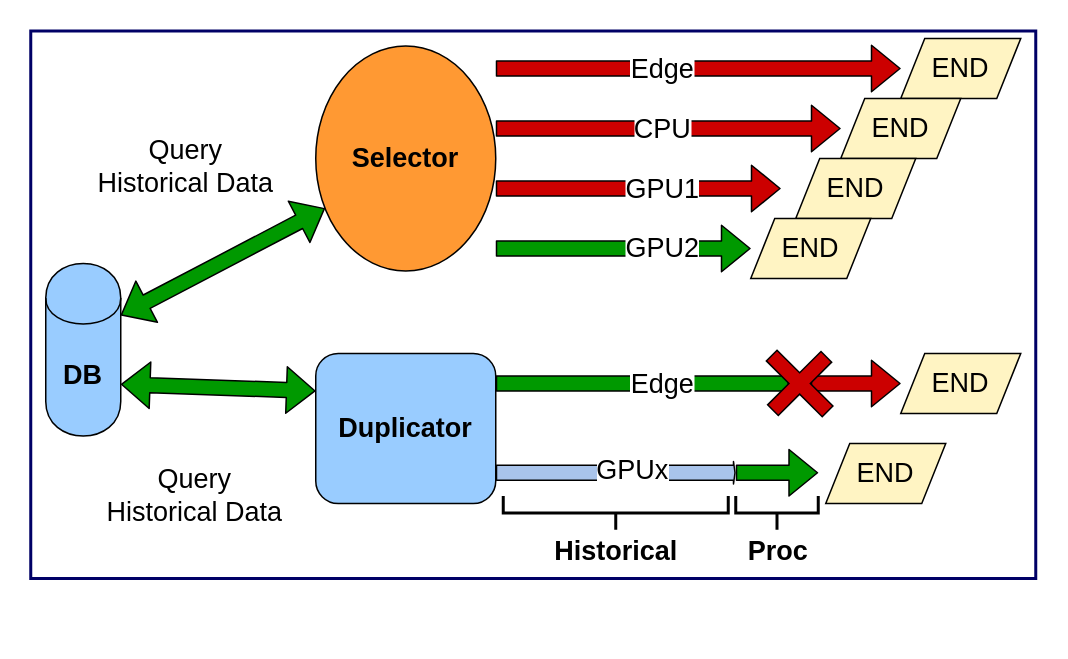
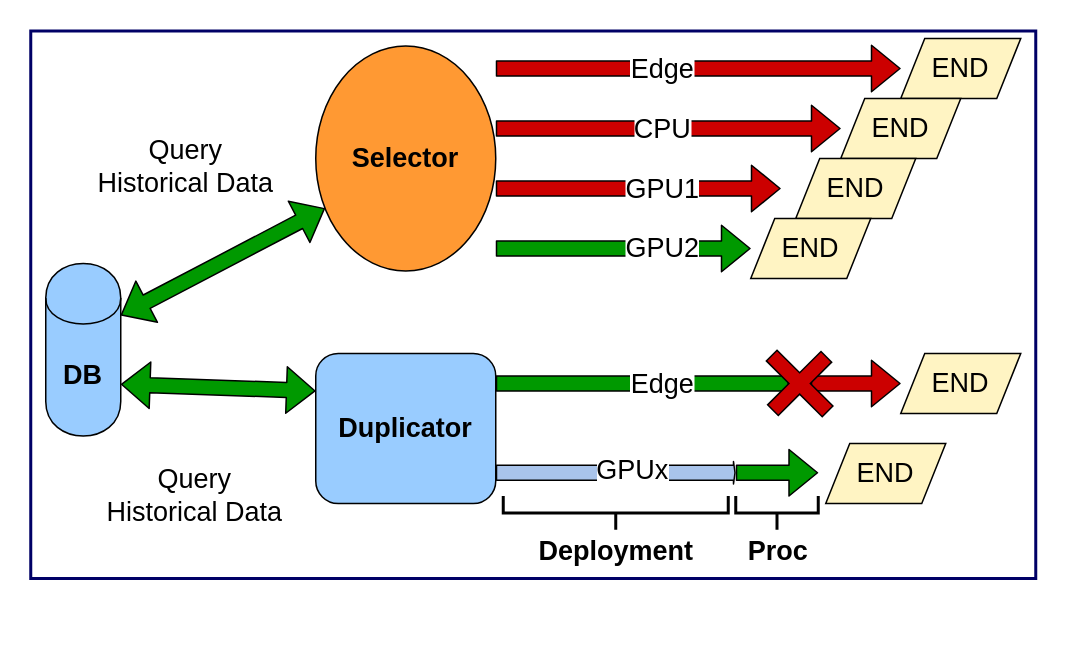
(617, 548) -> (617, 548)
